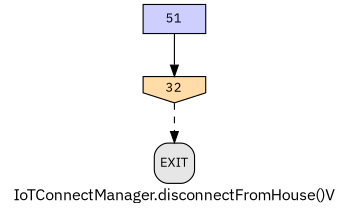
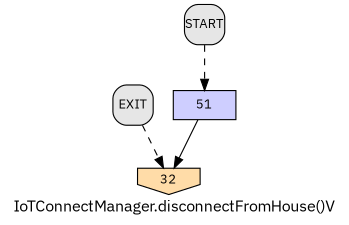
none -> (205, 25)
(174, 117) -> (150, 142)
